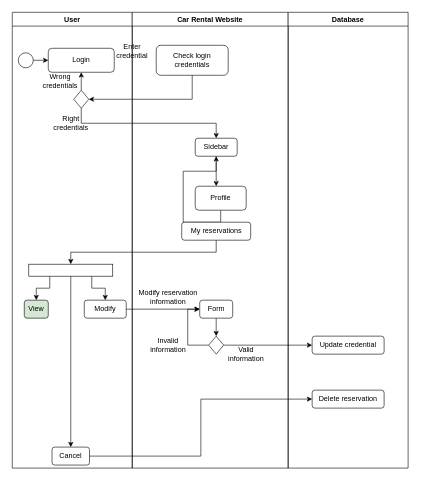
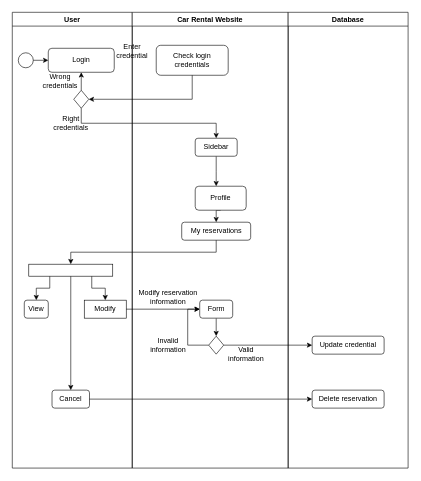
(221, 220) -> (216, 216)
(36, 309) -> (36, 309)
(105, 309) -> (105, 309)
(71, 456) -> (71, 399)
